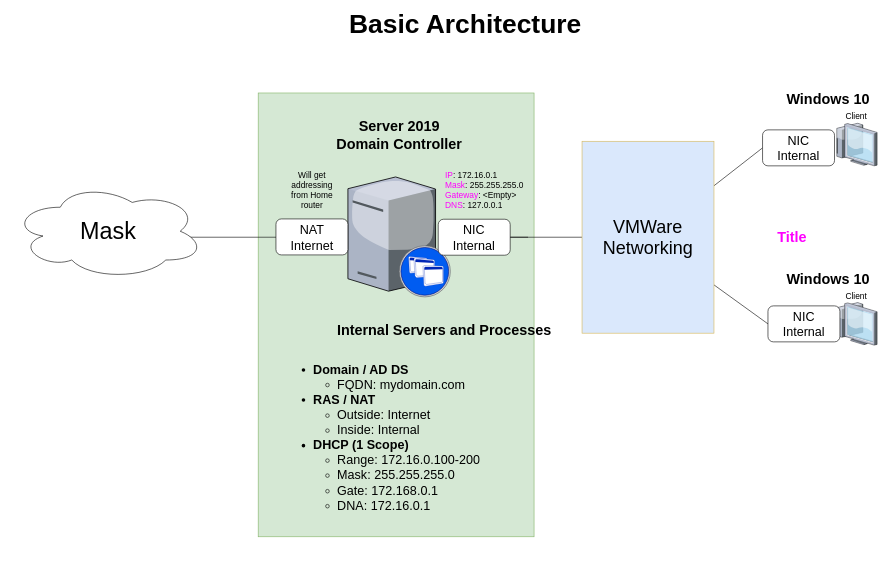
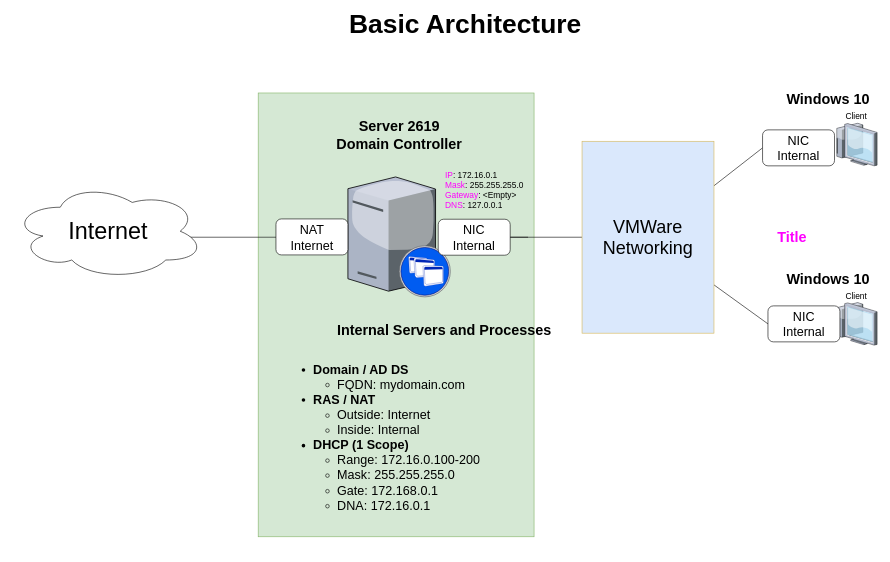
(400, 135) -> (400, 135)
(312, 190) -> none
(108, 231) -> (108, 231)
